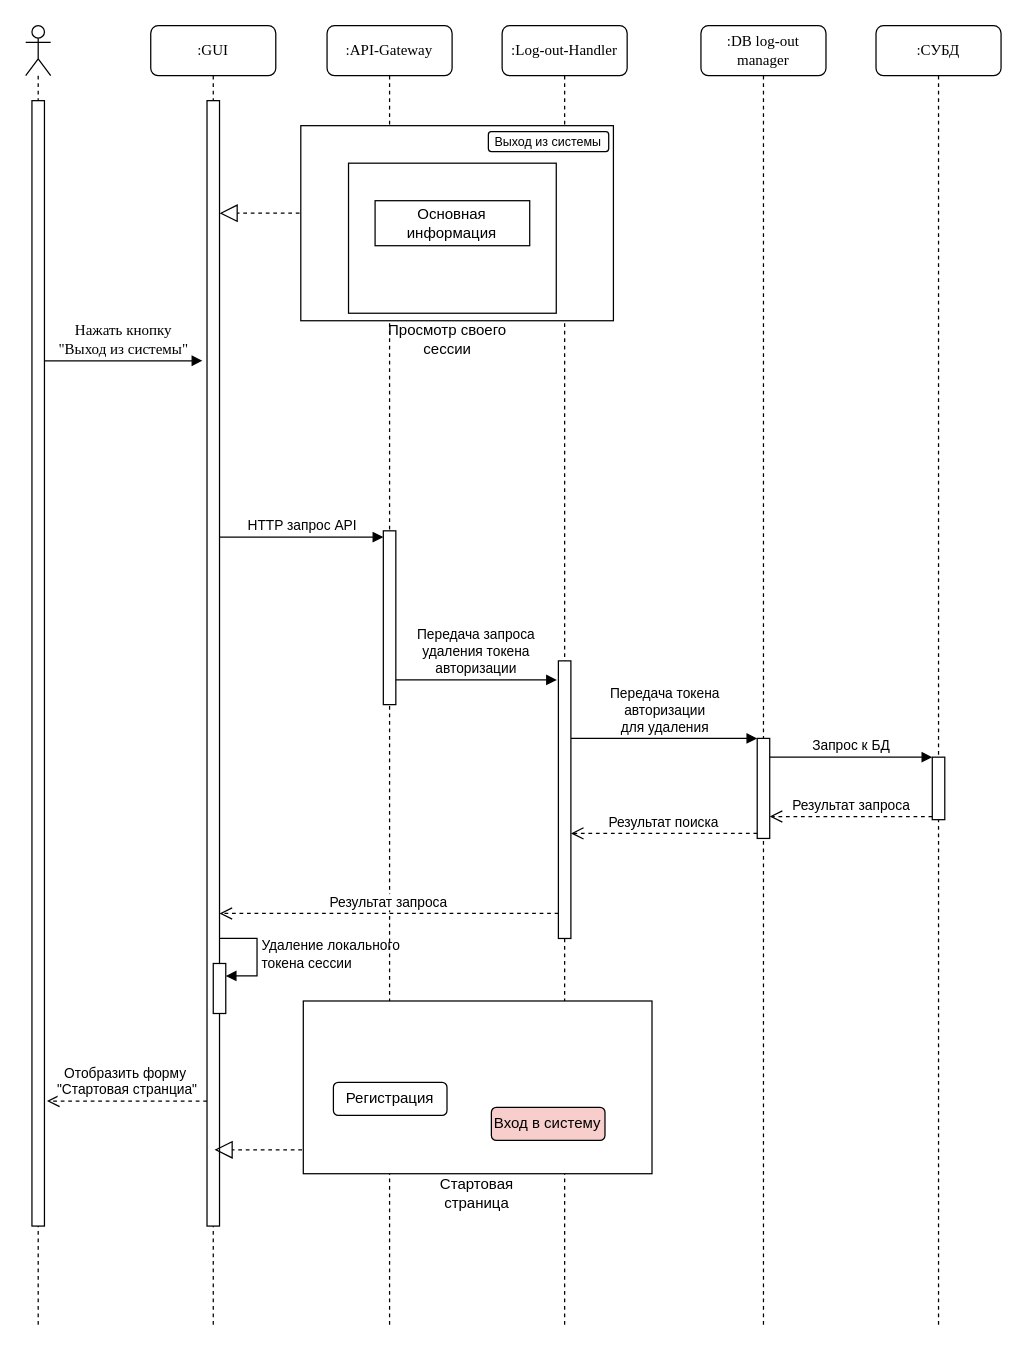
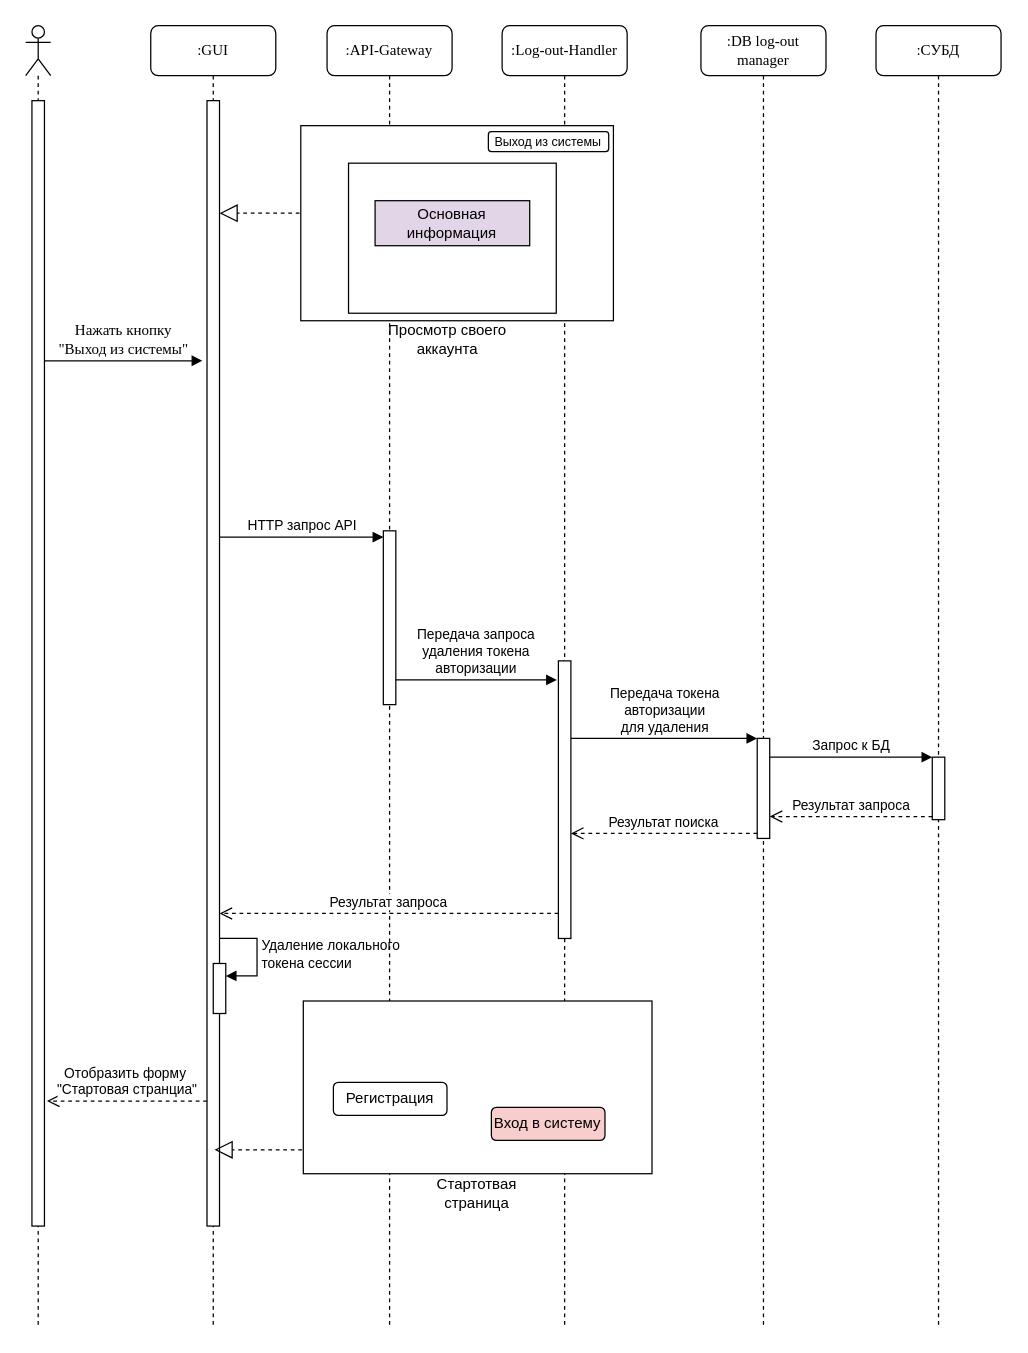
(452, 223) -> (452, 223)
(448, 339) -> (448, 339)
(477, 1193) -> (477, 1193)
